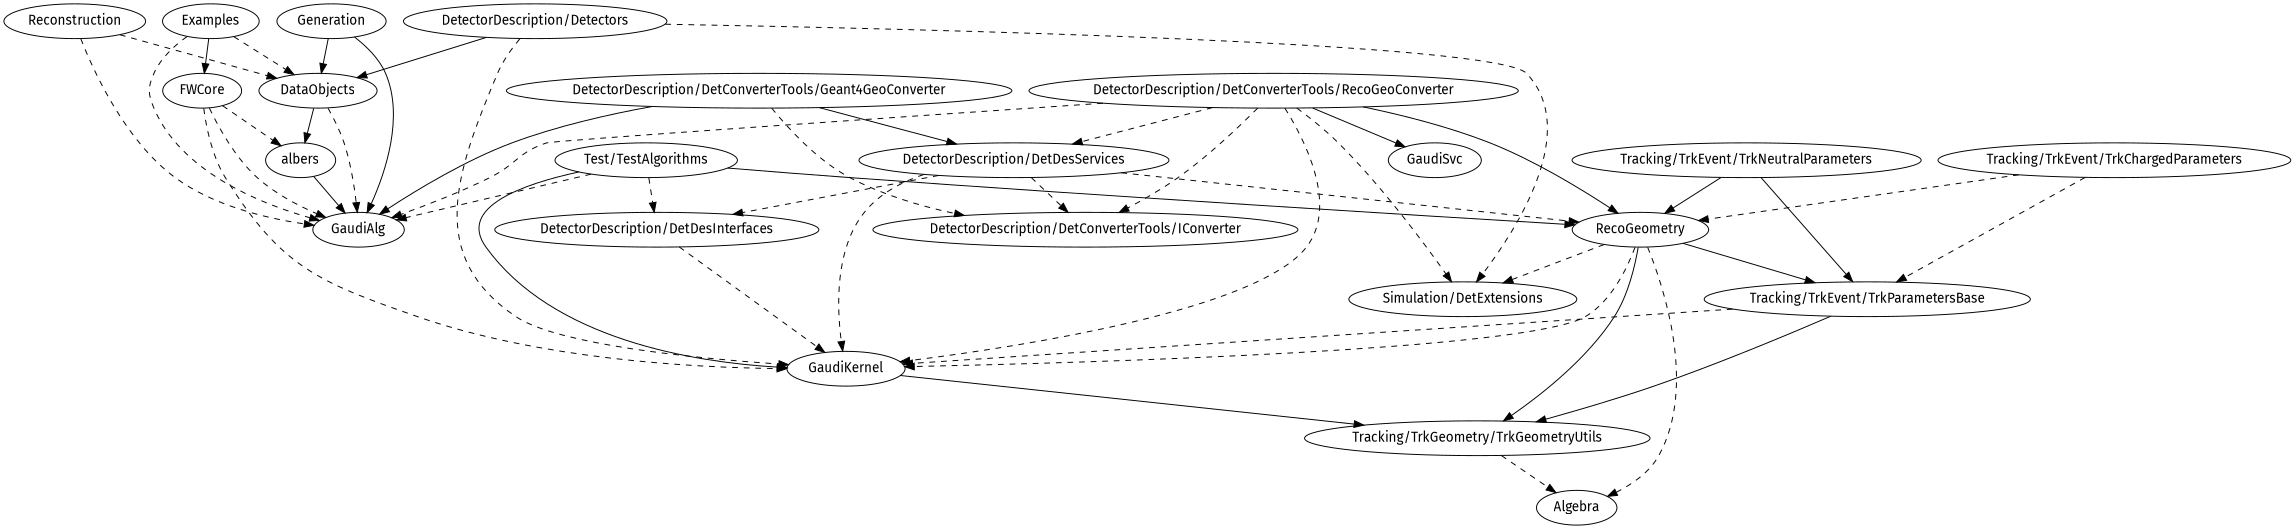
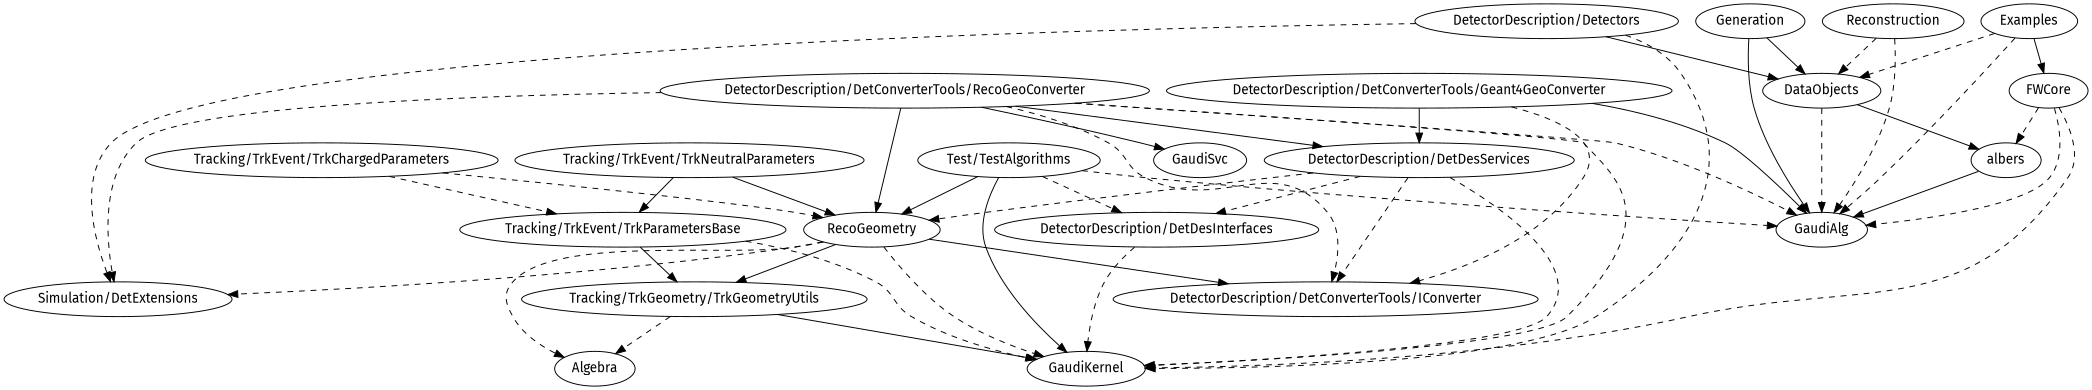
(1147, 125) -> (1164, 126)
(1744, 262) -> (1074, 261)
(1127, 400) -> (902, 336)
